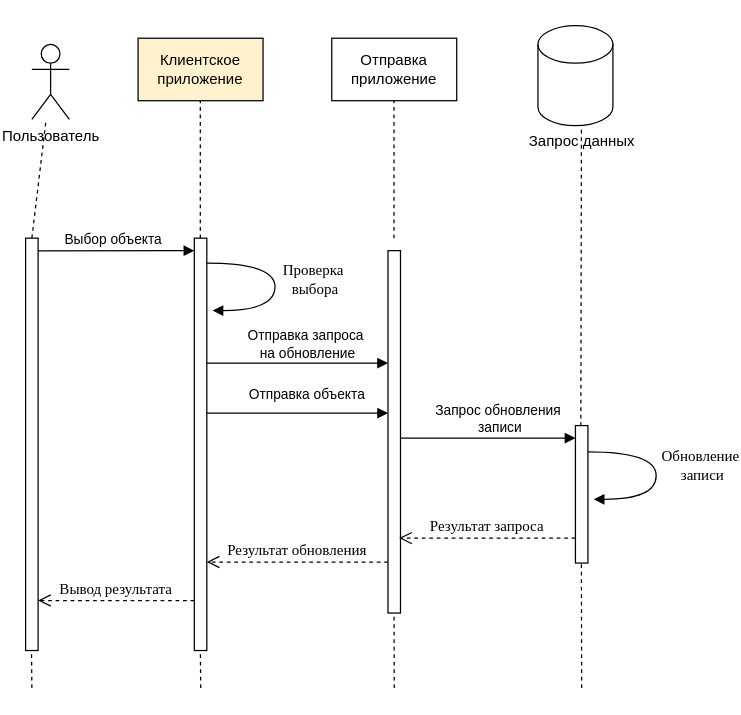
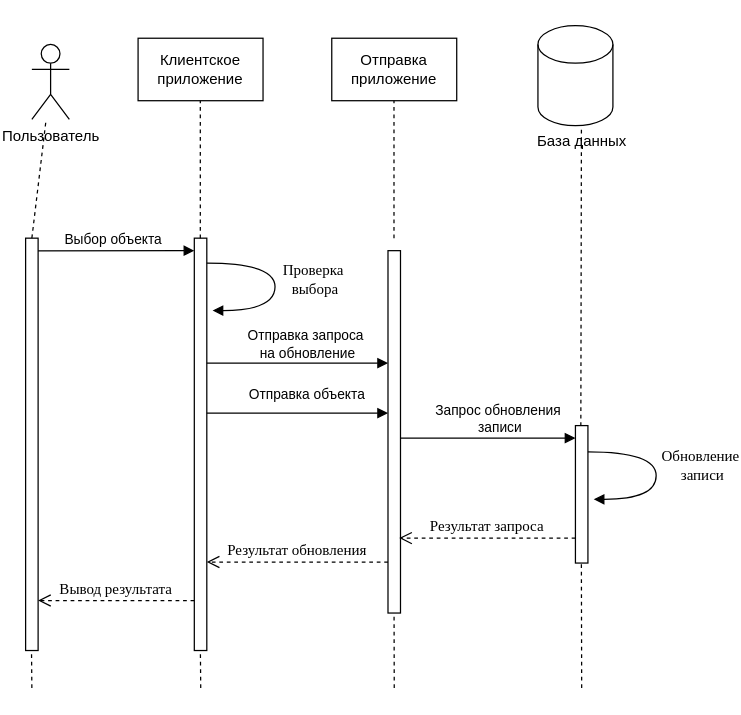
(201, 69) -> (201, 69)
(583, 151) -> (583, 151)
